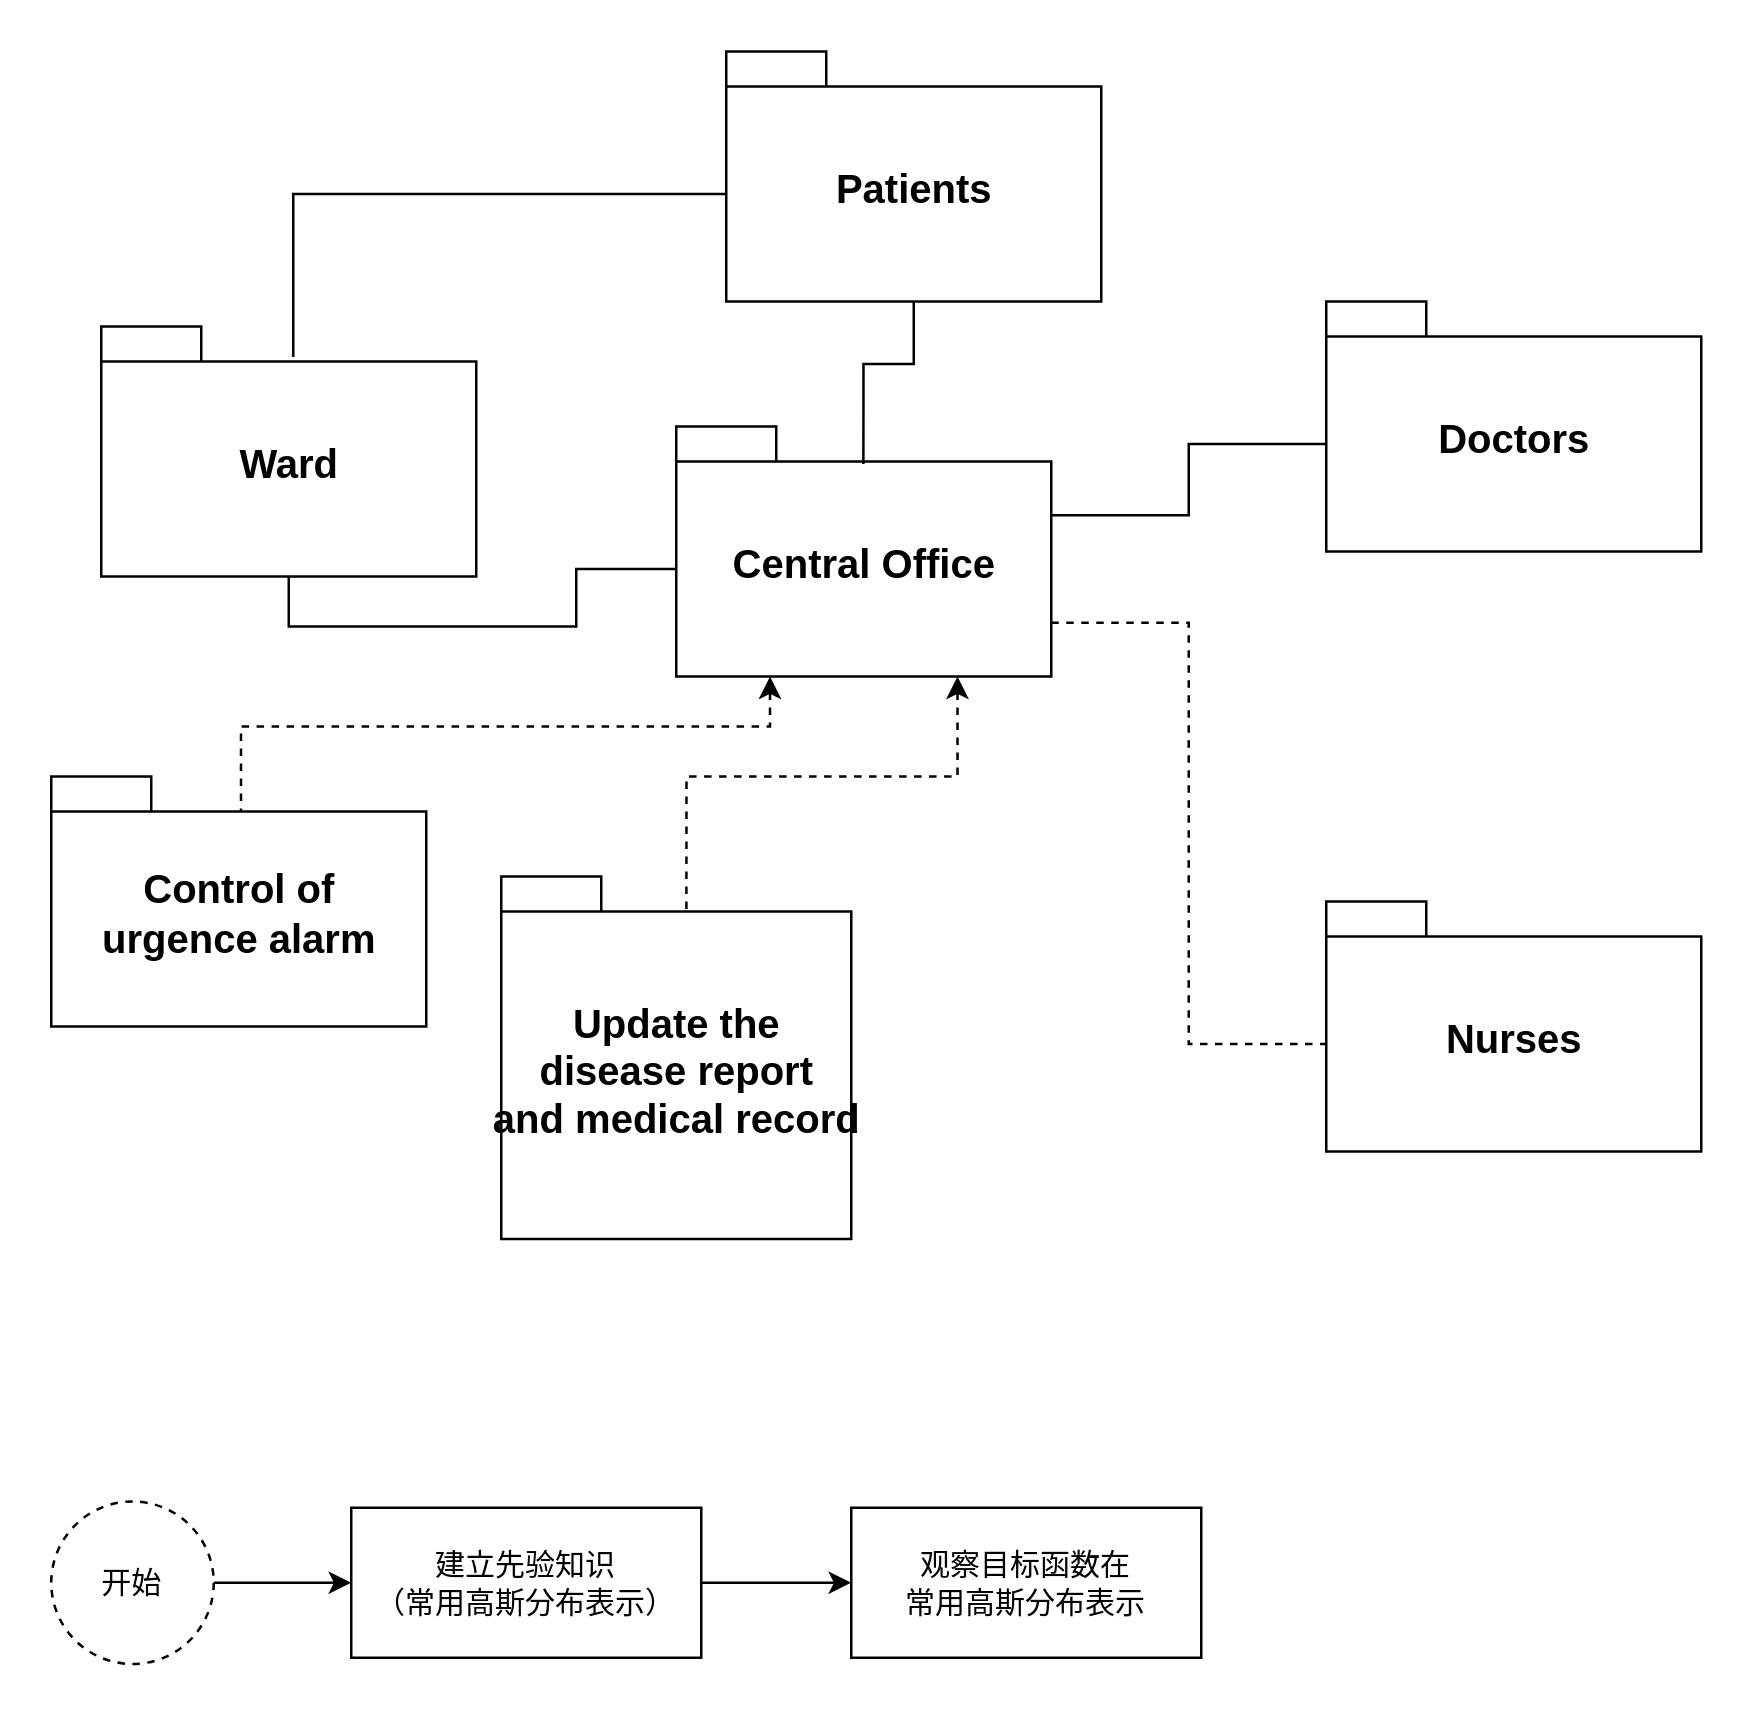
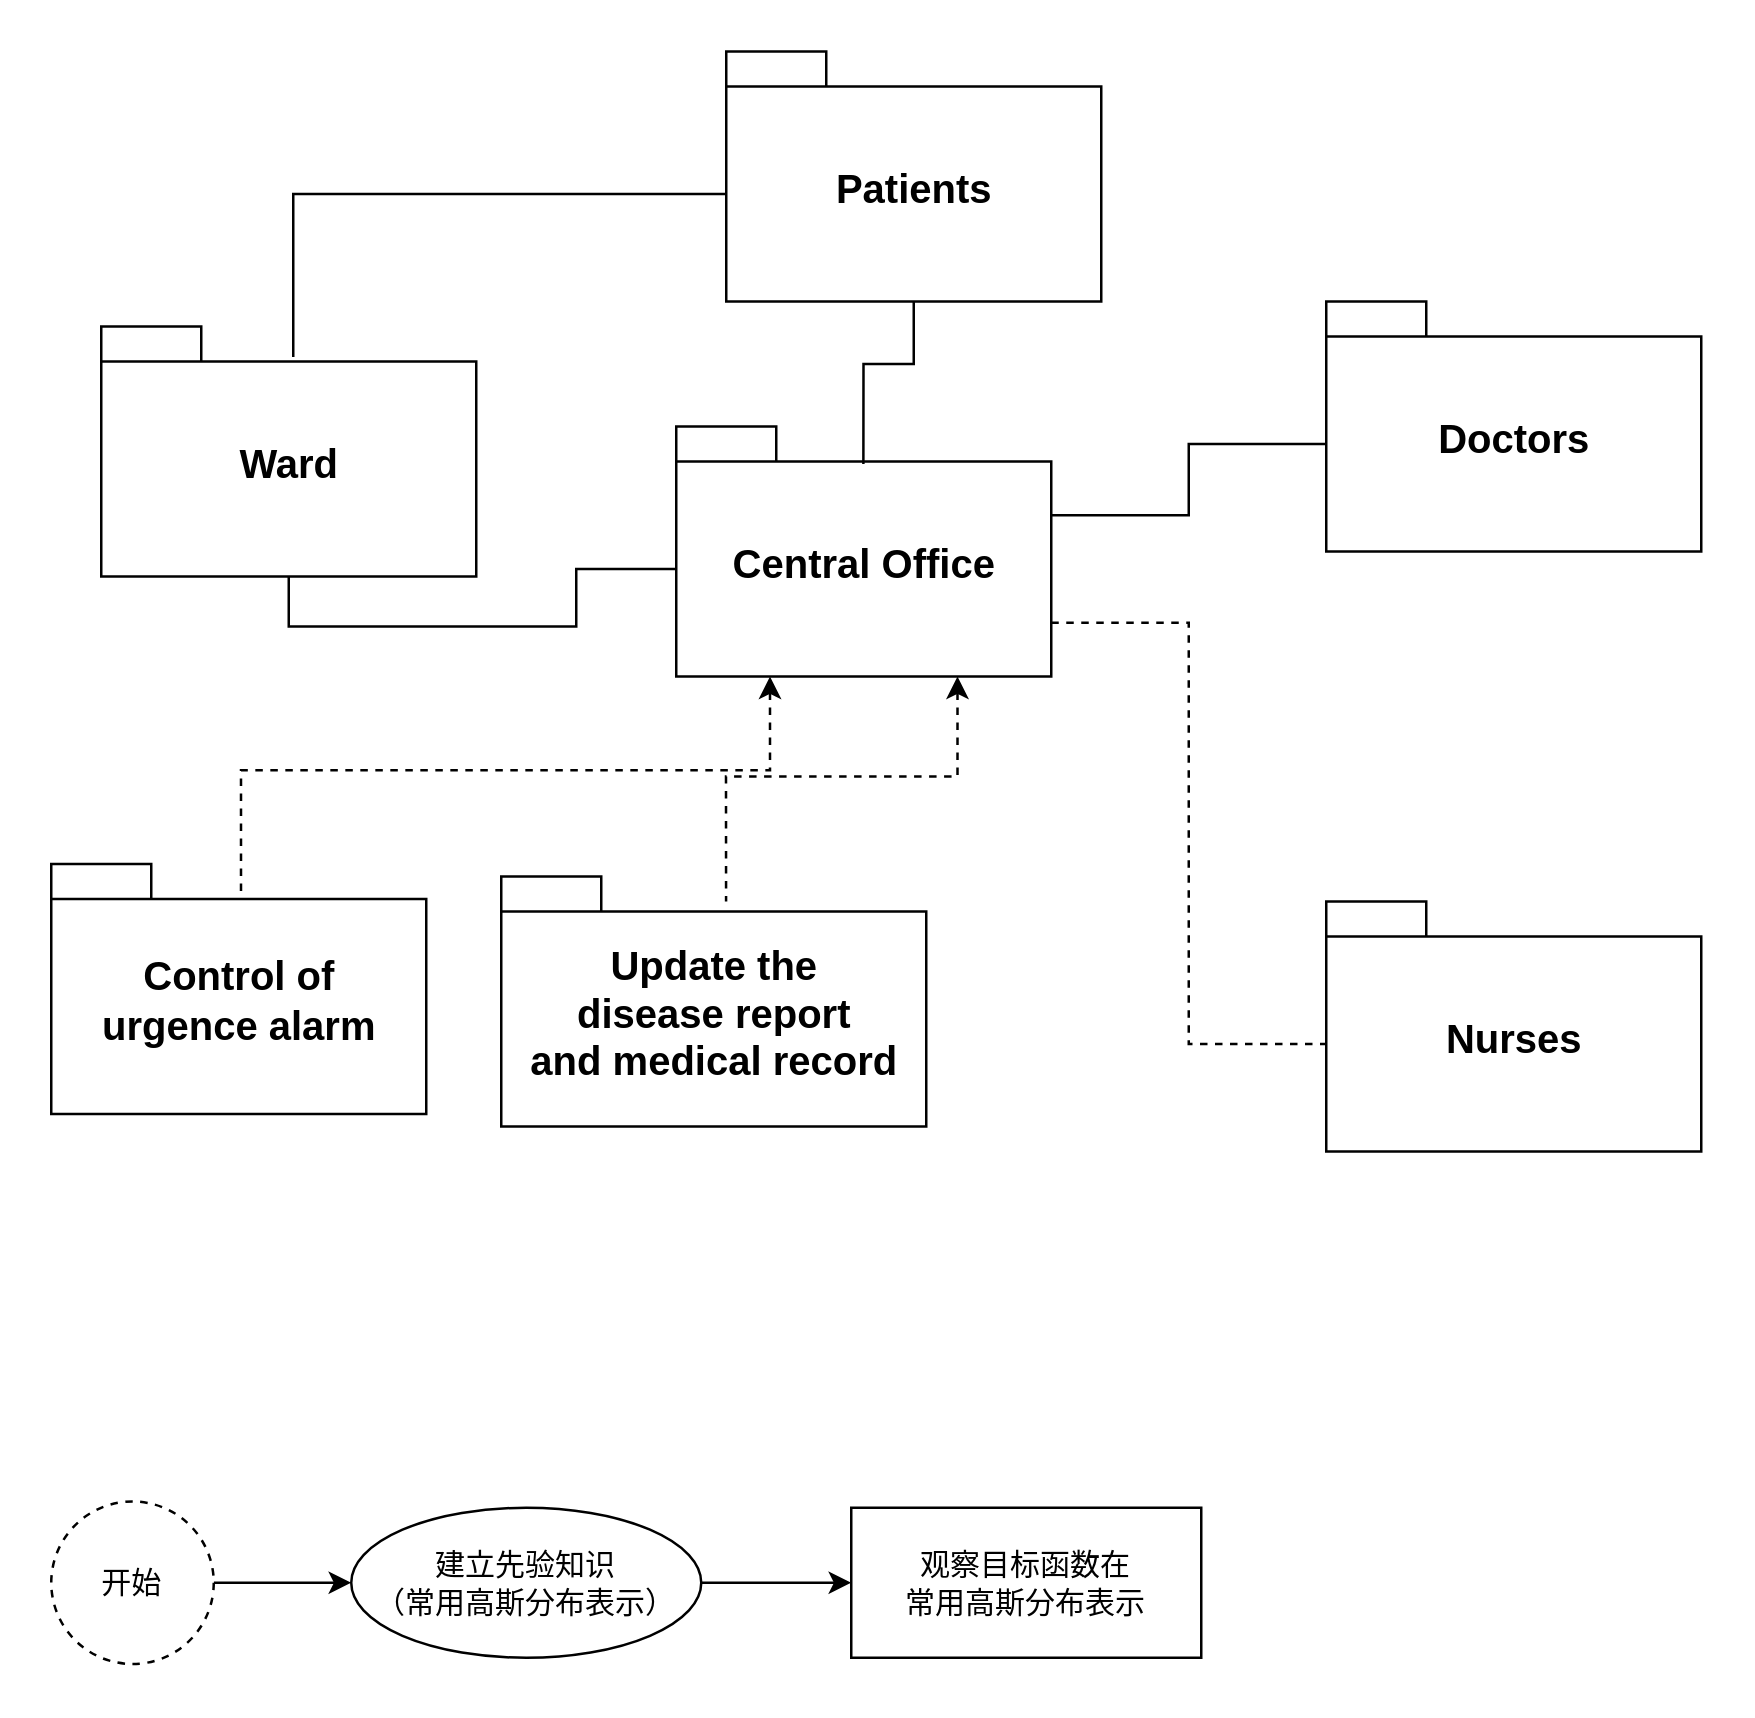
(239, 901) -> (239, 989)
(676, 1058) -> (714, 1001)
(526, 1583) -> (526, 1583)
